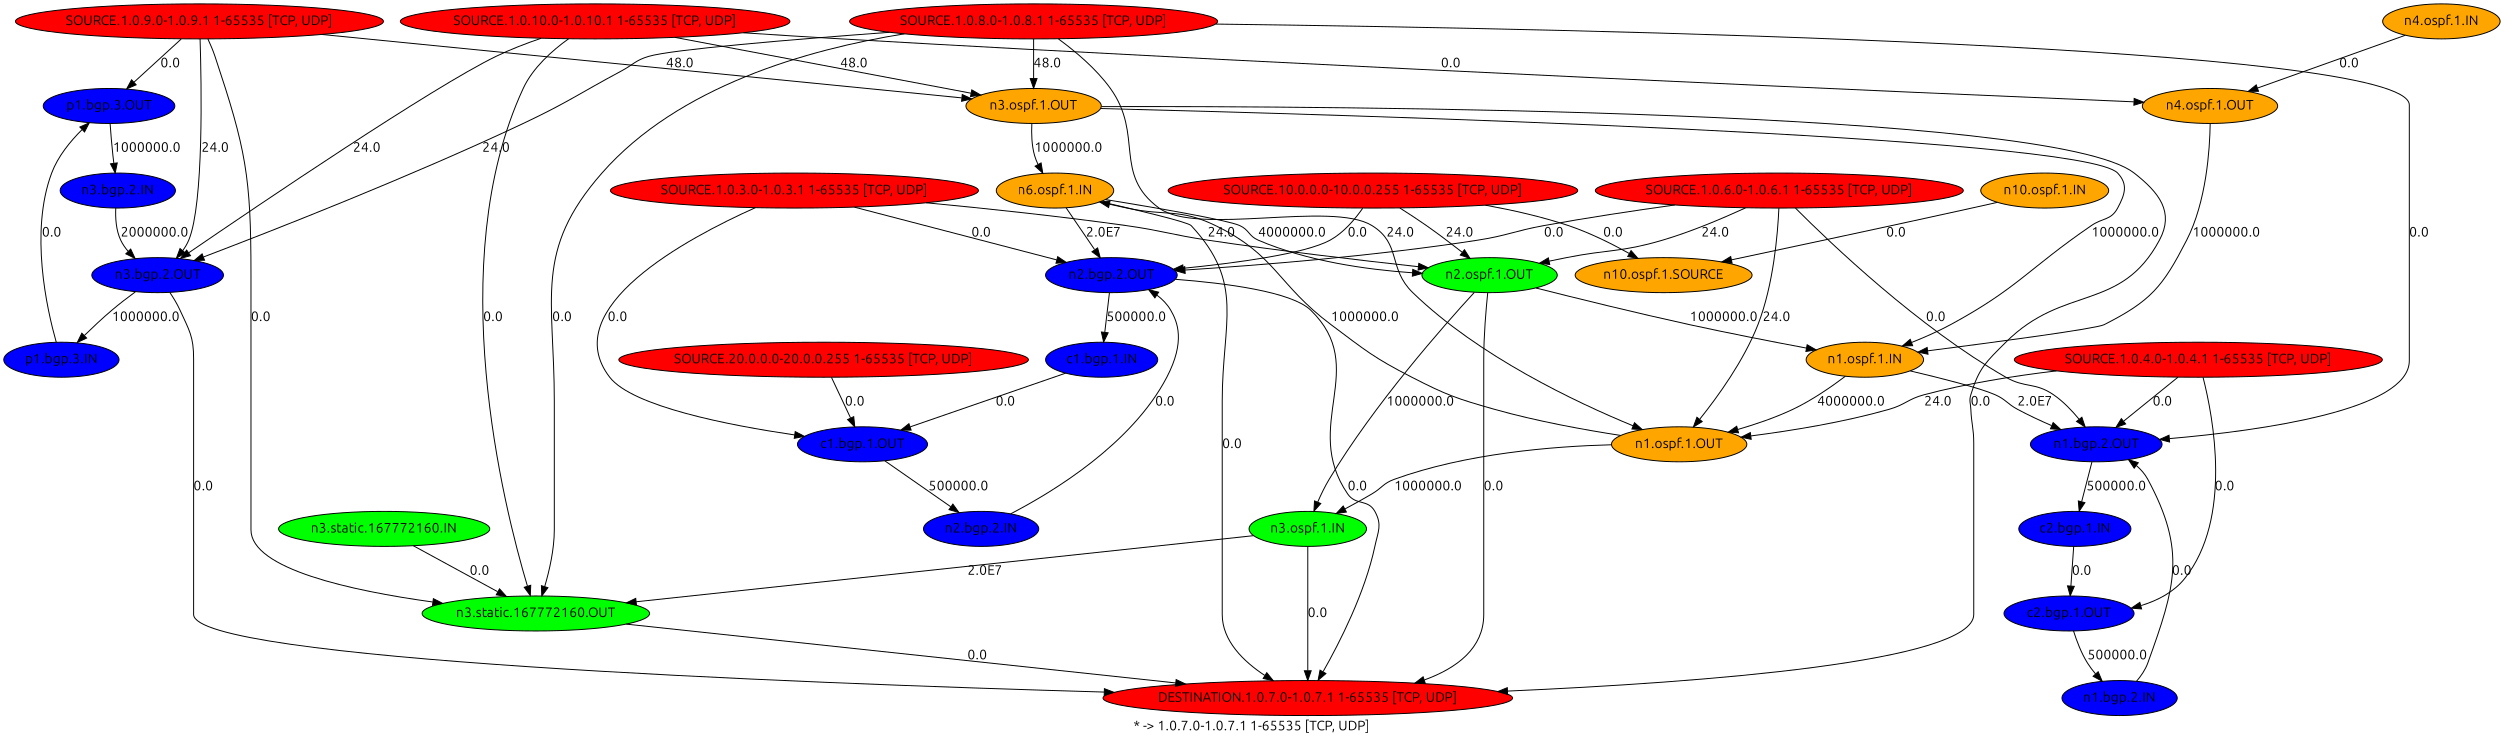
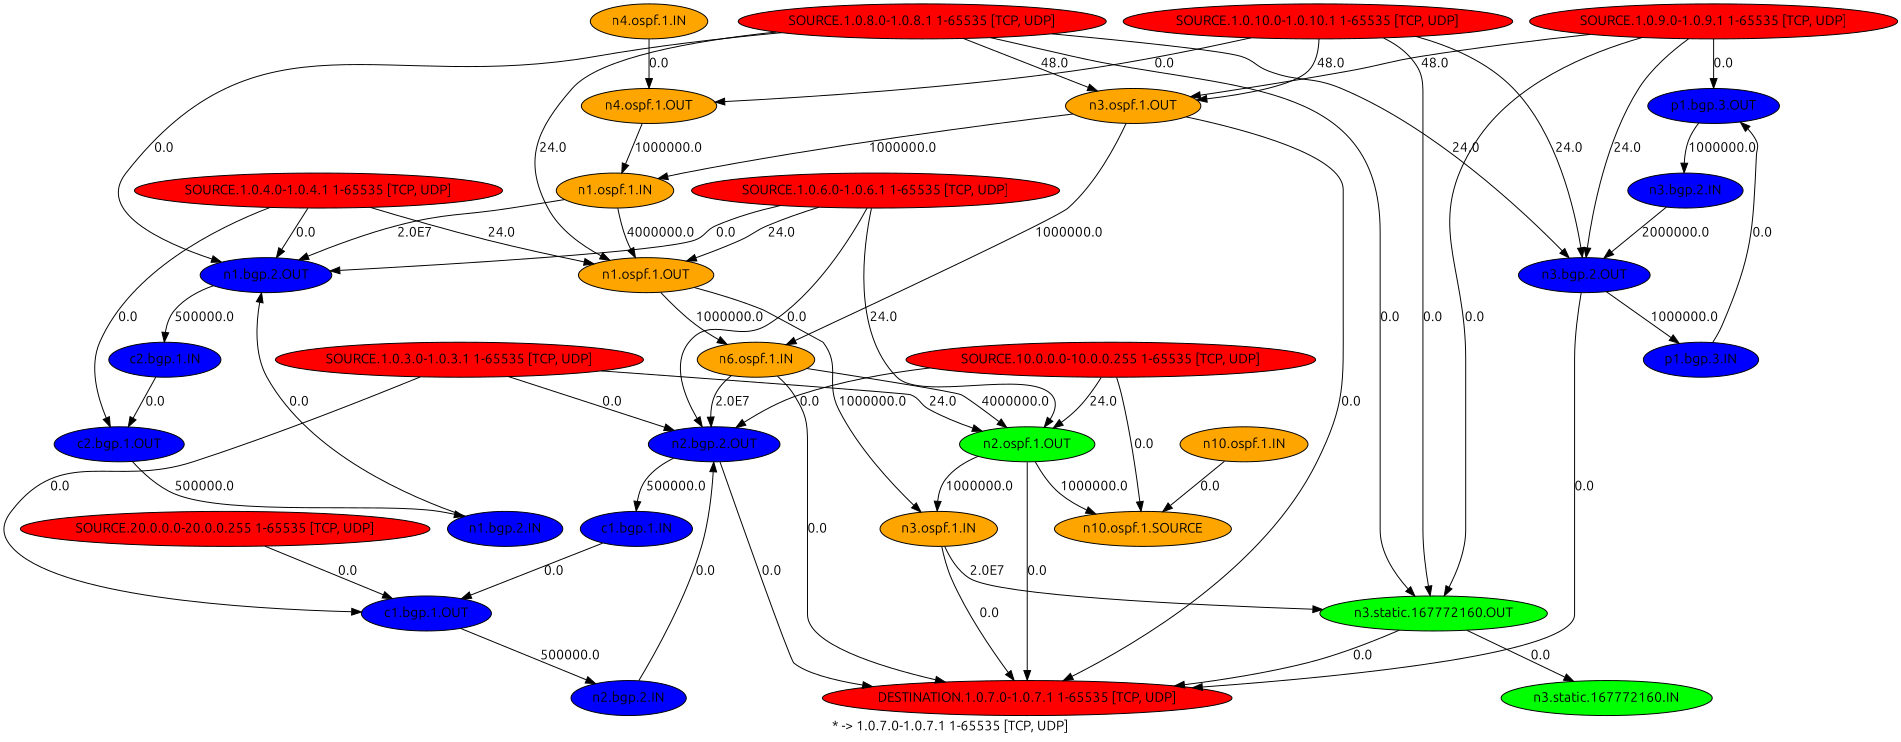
(1671, 320) -> (1057, 491)
(1308, 529) -> (939, 529)
(455, 569) -> (1516, 654)
